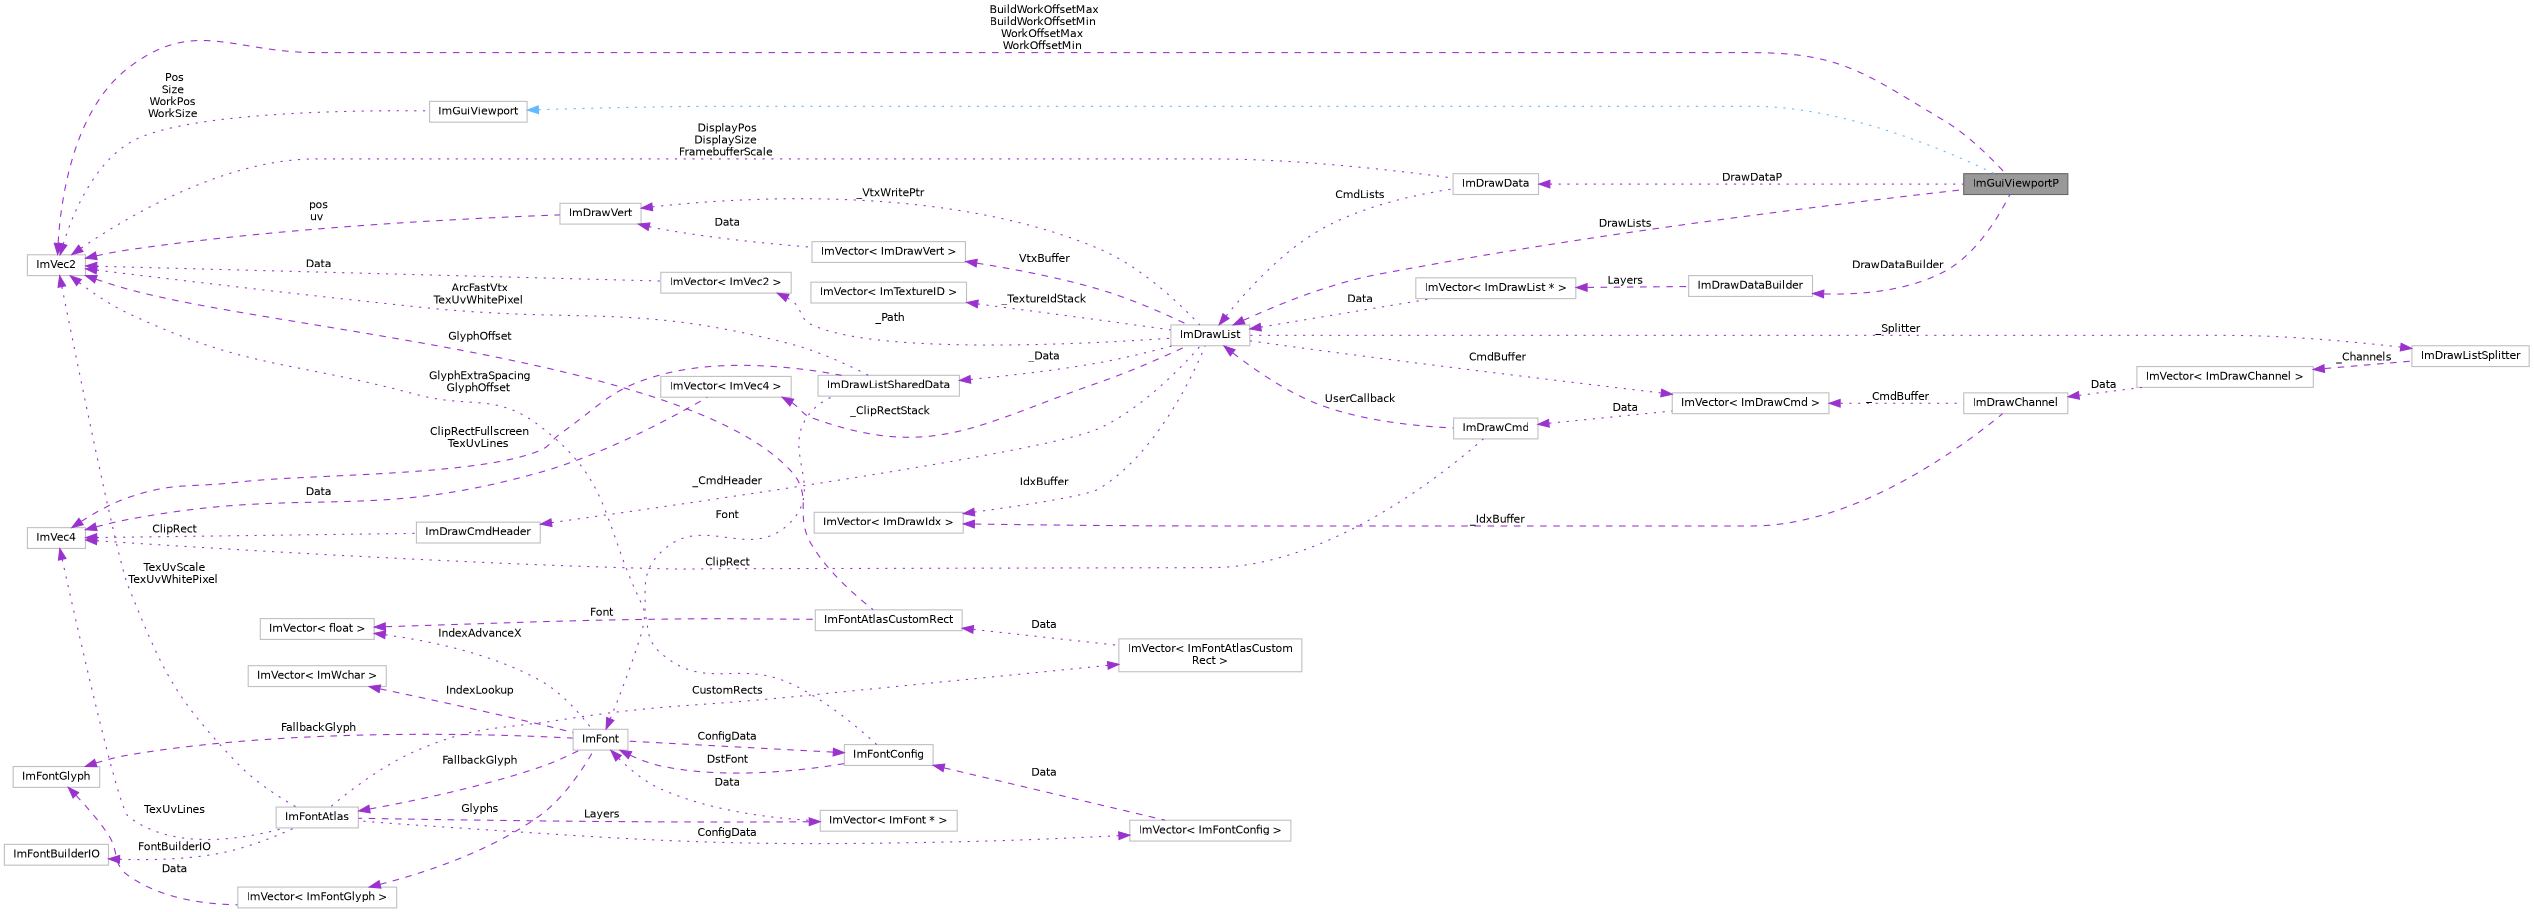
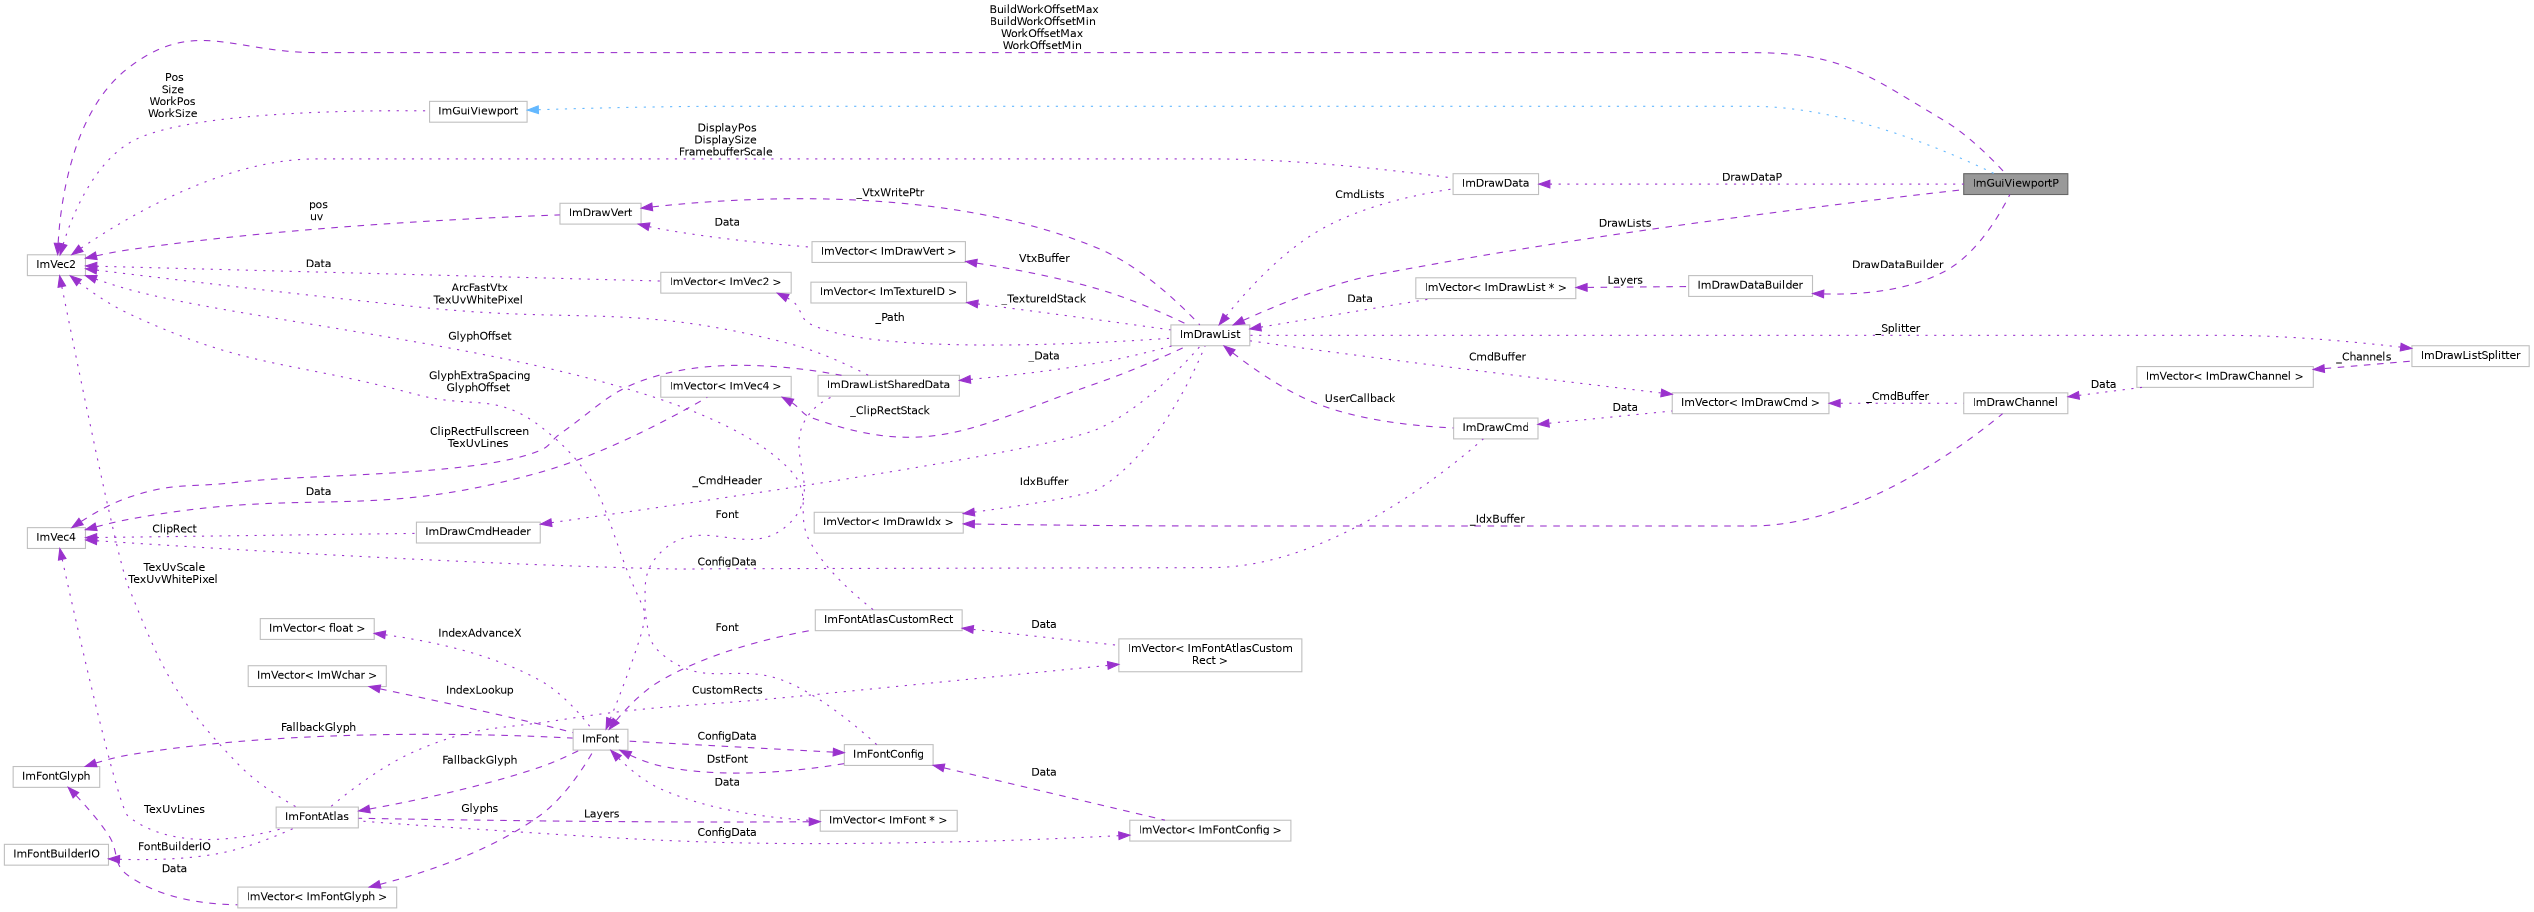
(942, 208) -> (942, 208)
(535, 366) -> (535, 366)
(726, 563) -> (726, 563)
(600, 620) -> (707, 659)
